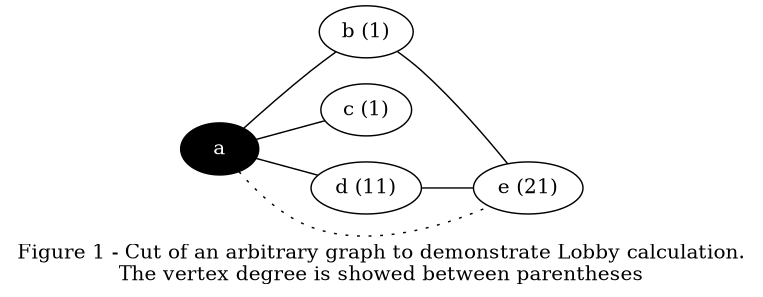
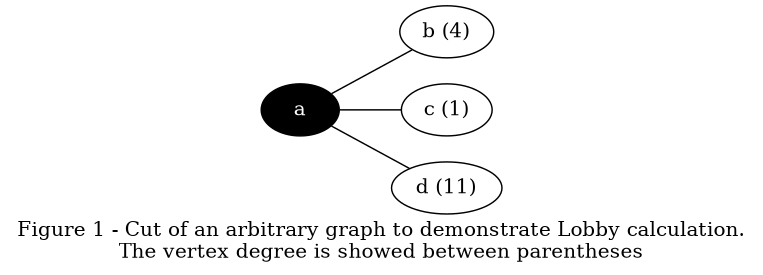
(366, 32) -> (447, 32)
(528, 188) -> none
